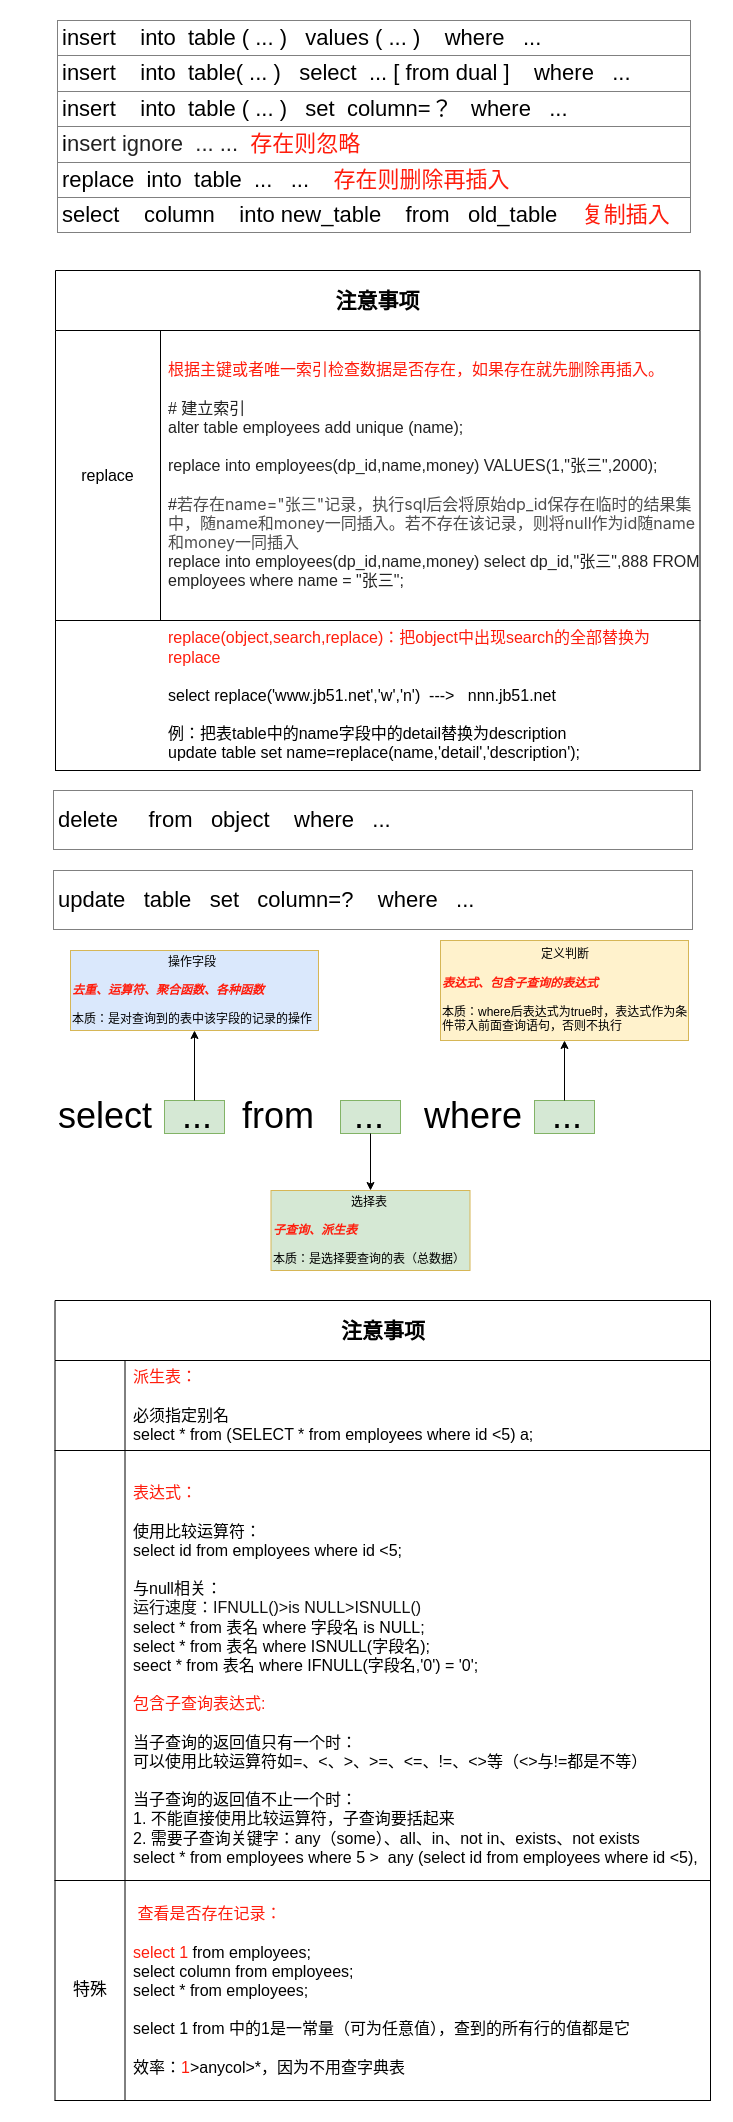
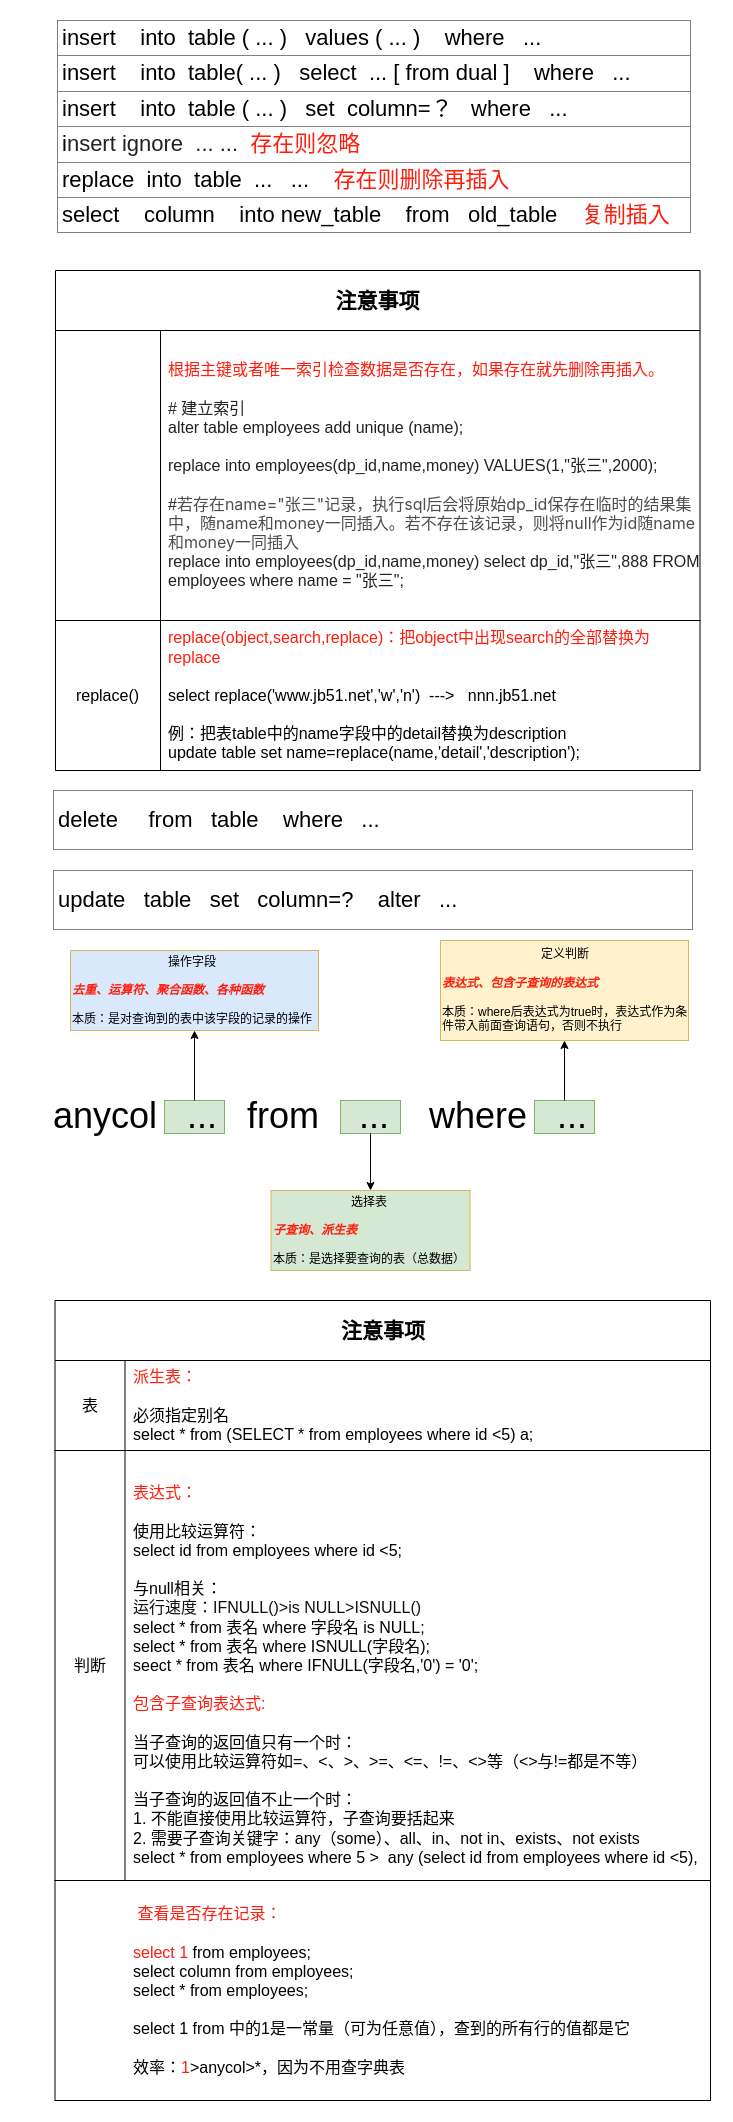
(108, 476) -> none
none -> (108, 696)
(268, 804) -> (259, 804)
(308, 884) -> (305, 884)
(321, 1116) -> (321, 1116)
none -> (90, 1406)
none -> (90, 1666)
(90, 1991) -> none
